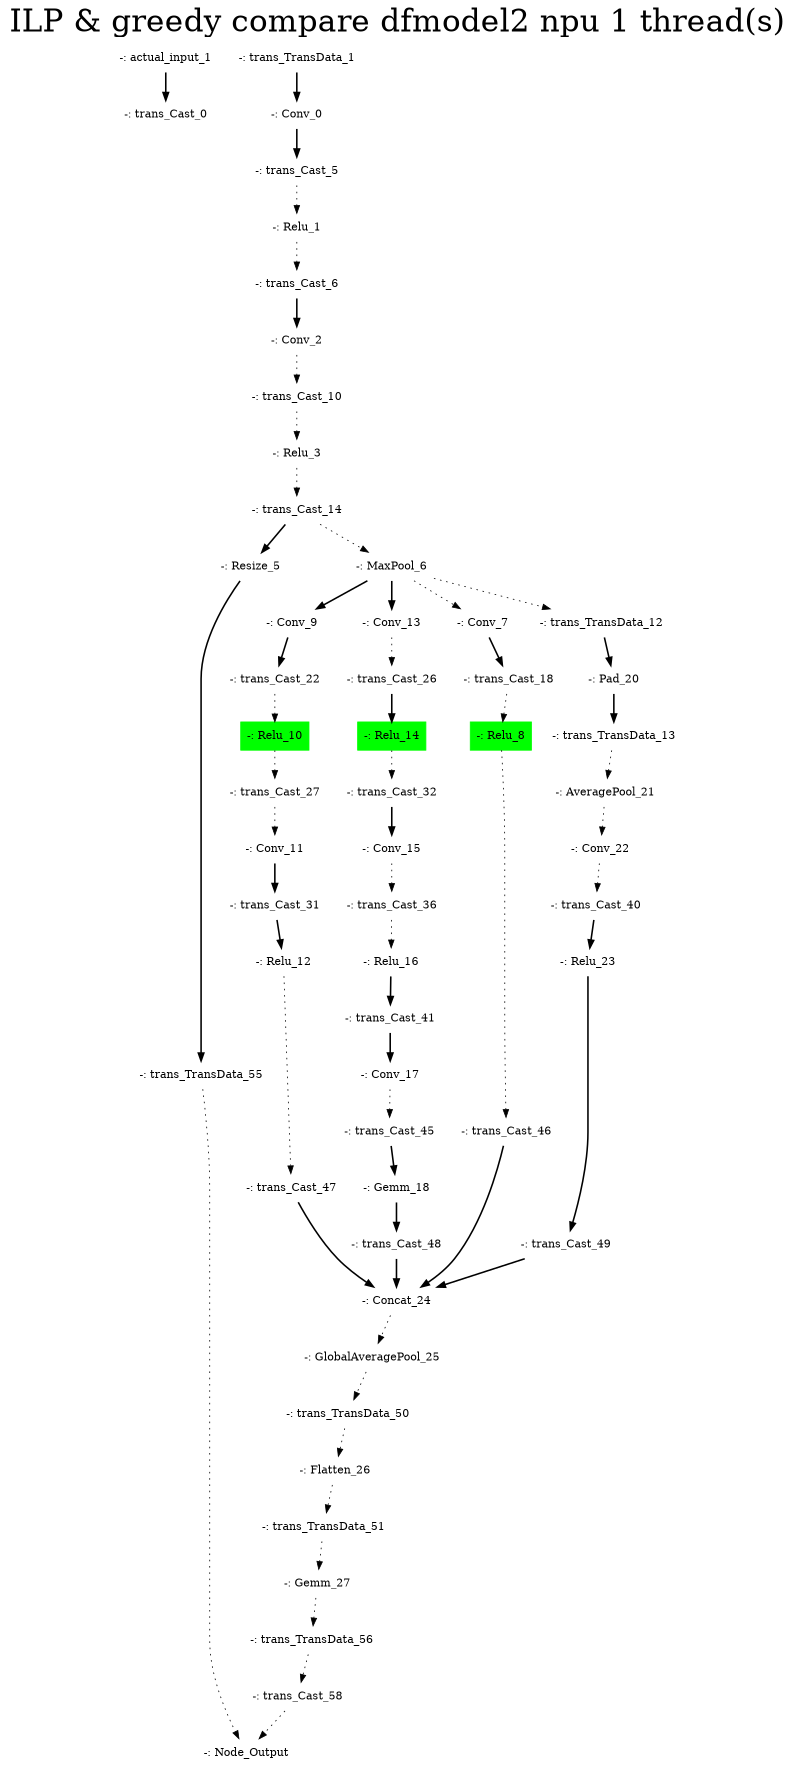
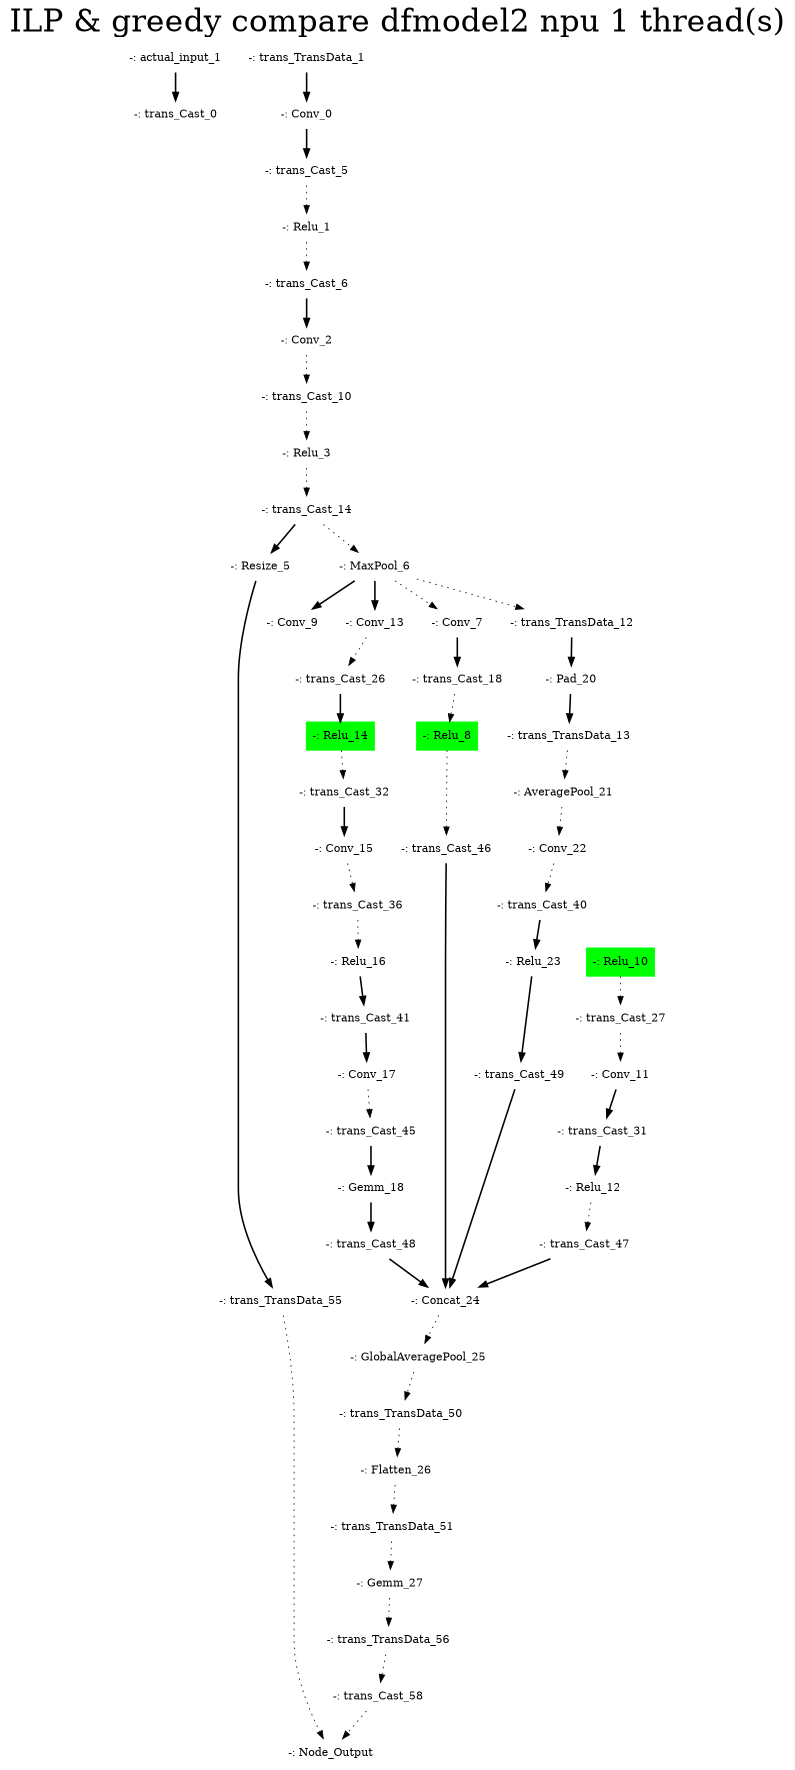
(275, 680) -> none
